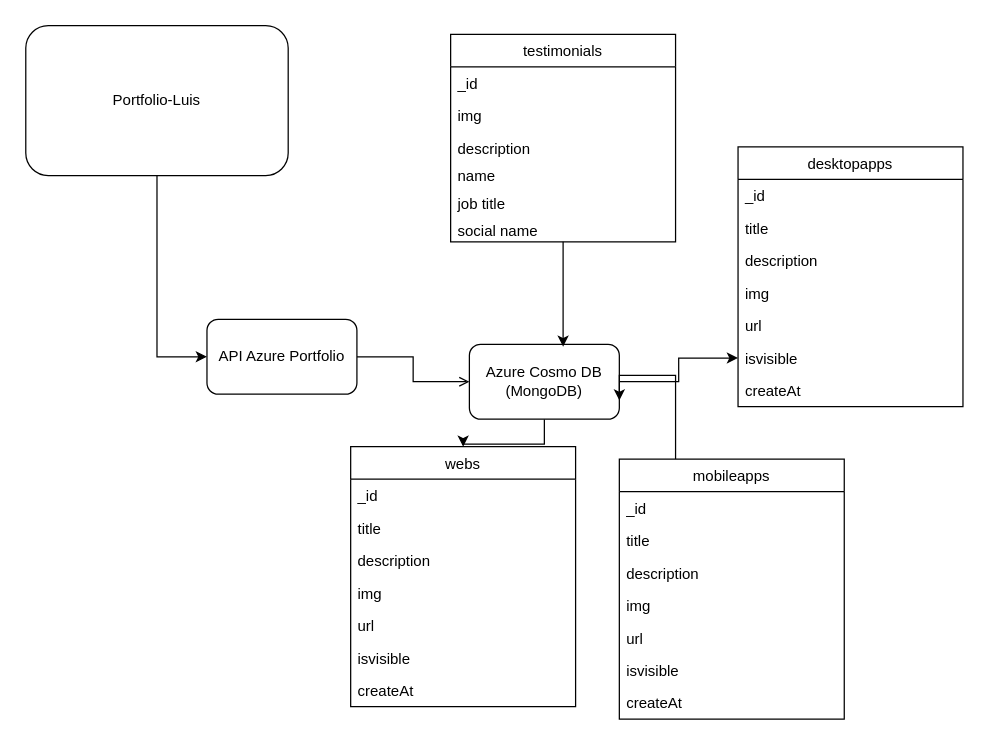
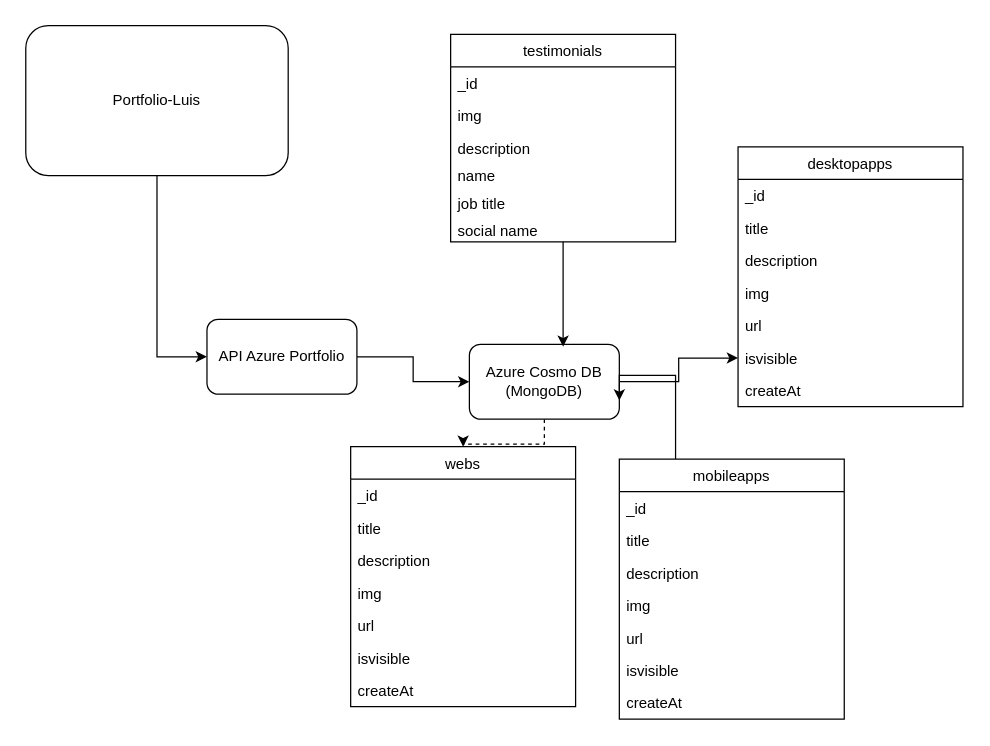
(462, 382) -> (459, 382)
(514, 444) -> (514, 444)
